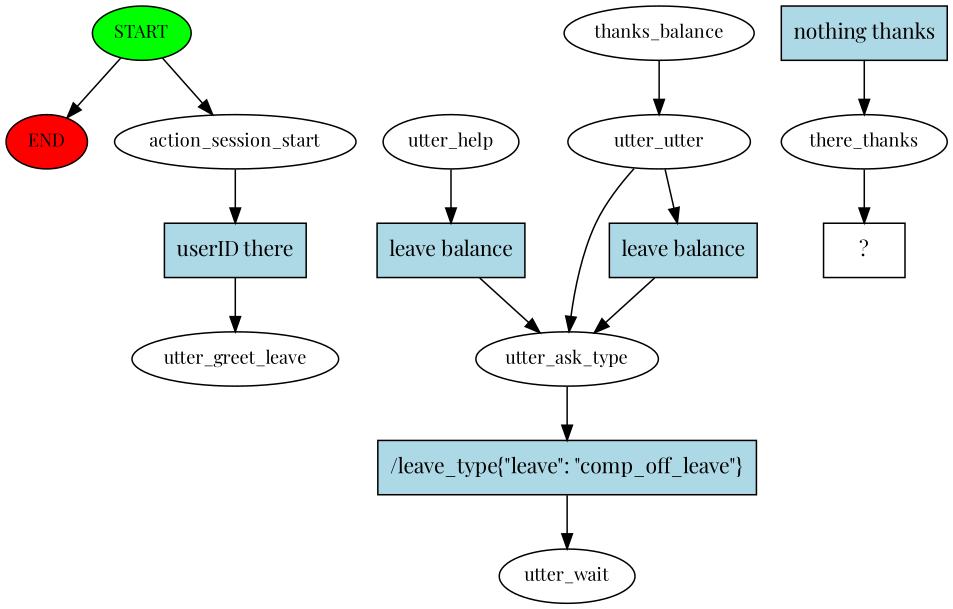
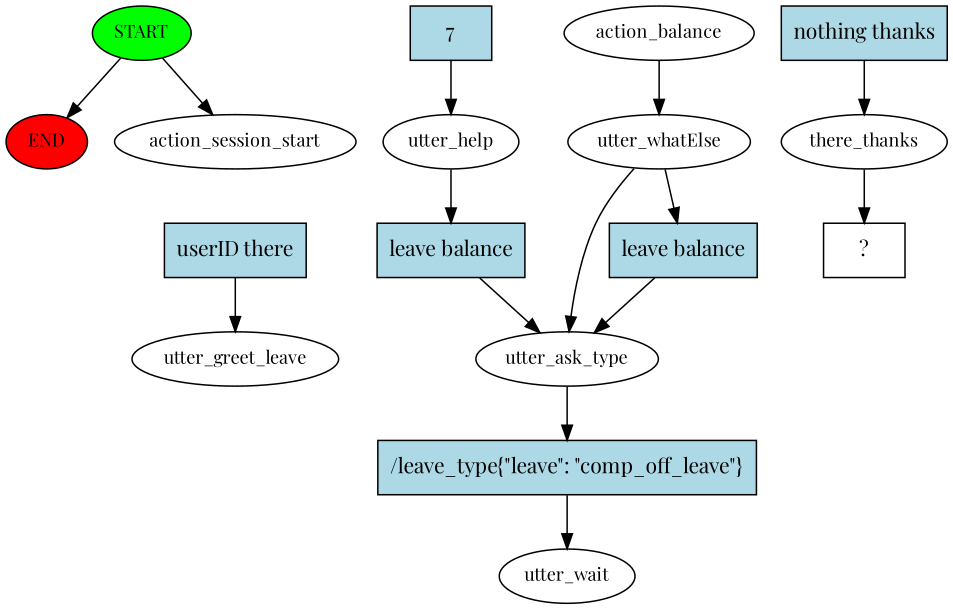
none -> (451, 33)
(659, 33) -> (659, 33)
(659, 142) -> (659, 142)
(235, 189) -> none
